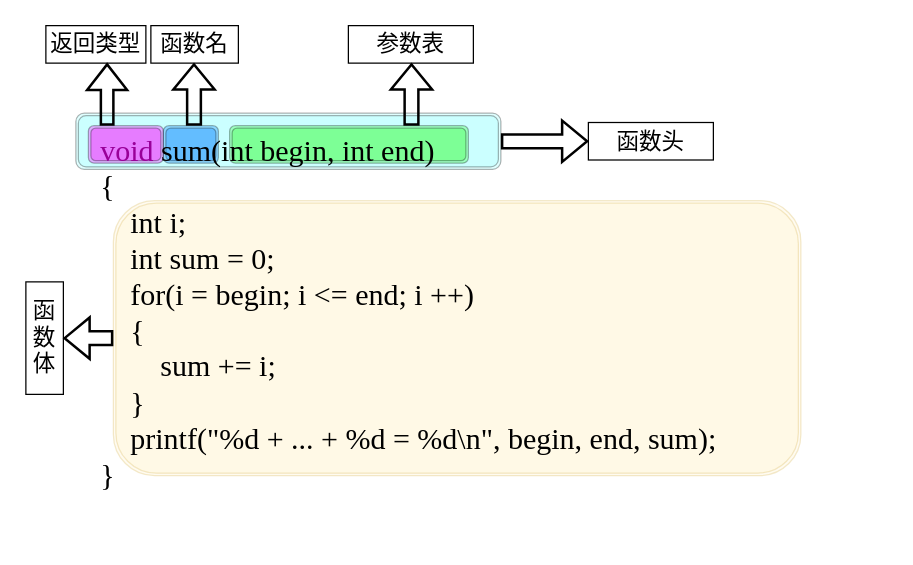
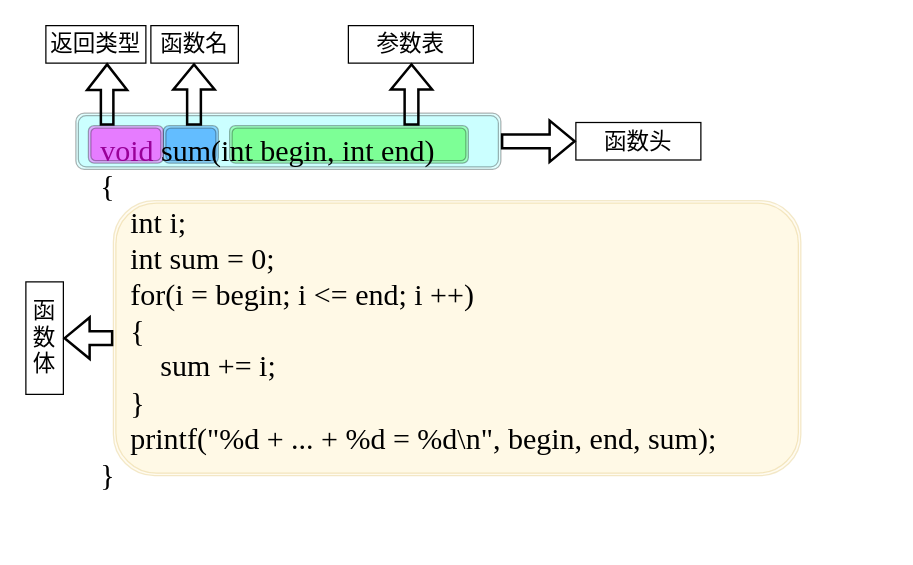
(651, 141) -> (638, 141)
